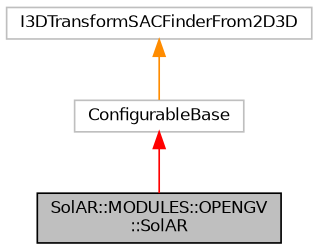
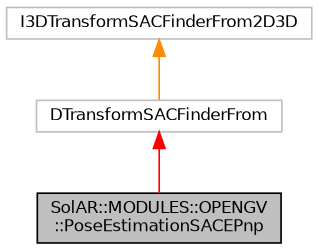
(159, 116) -> (159, 116)
(159, 218) -> (159, 218)
